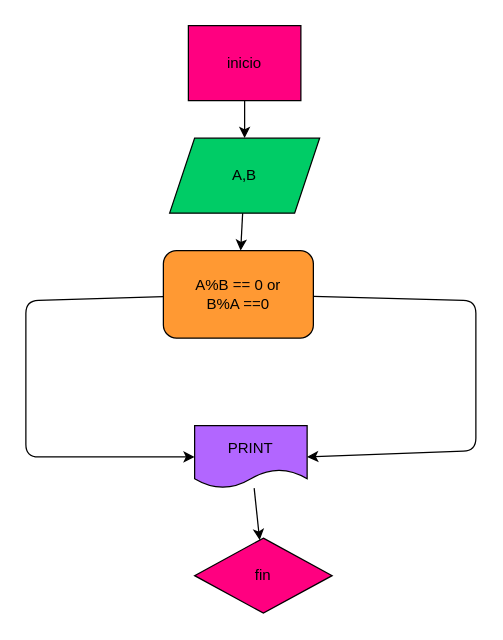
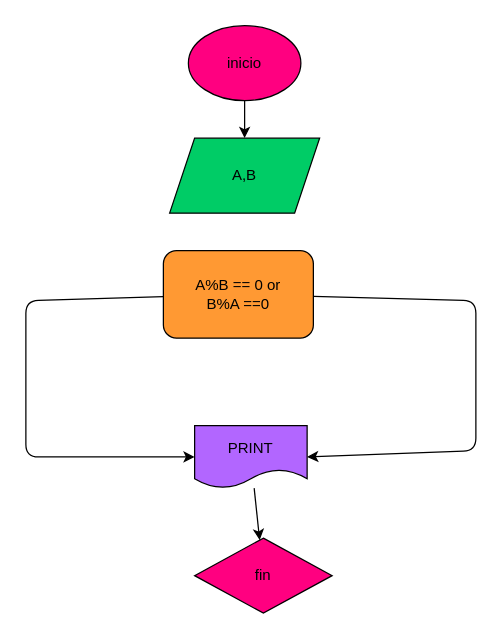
(244, 63) -> (244, 63)
(242, 227) -> none
